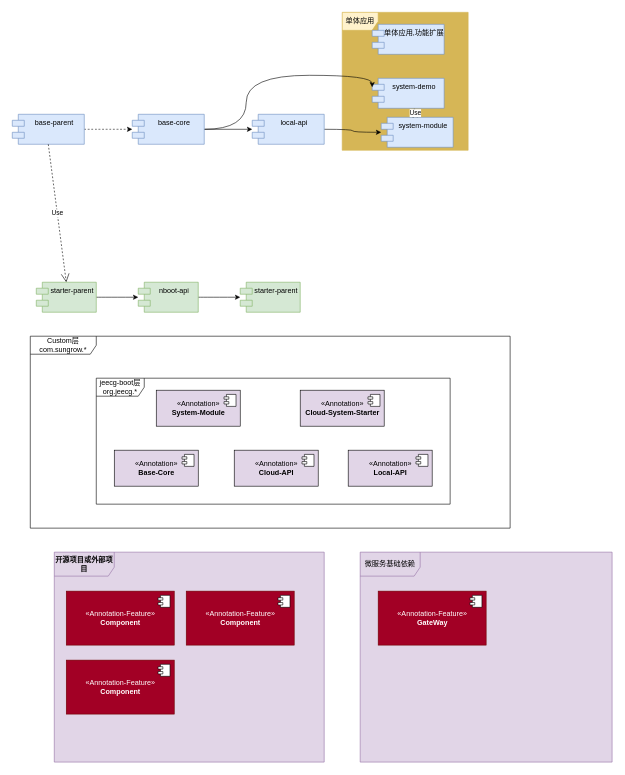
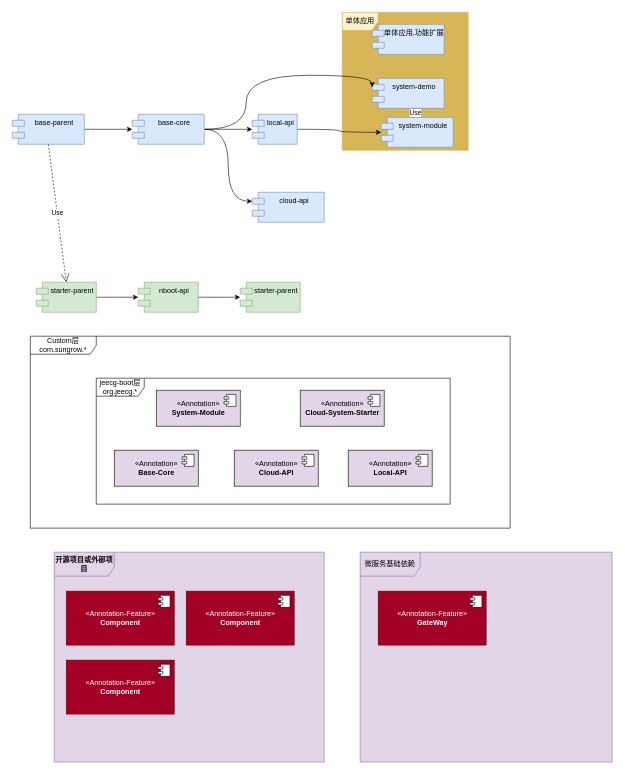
(107, 129) -> (107, 129)
(288, 129) -> (275, 129)
none -> (231, 187)
none -> (288, 207)
